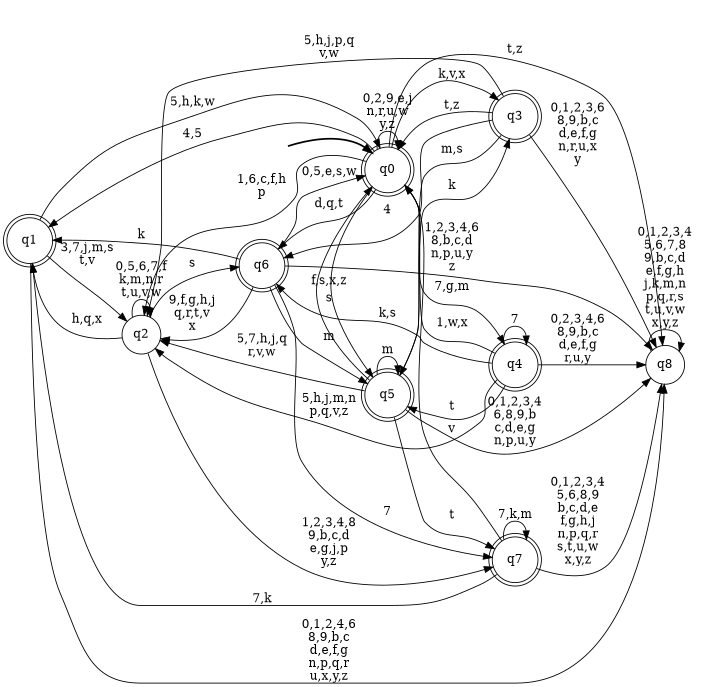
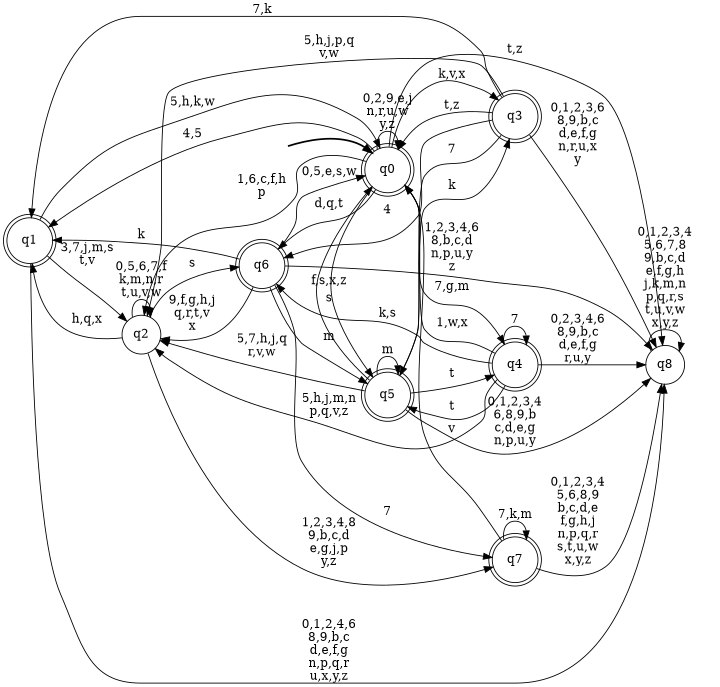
(452, 150) -> (452, 150)
(418, 502) -> (449, 388)
(140, 605) -> (221, 16)
